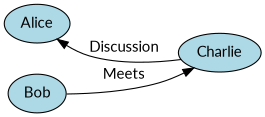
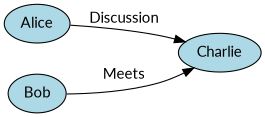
(122, 62) -> (123, 30)
